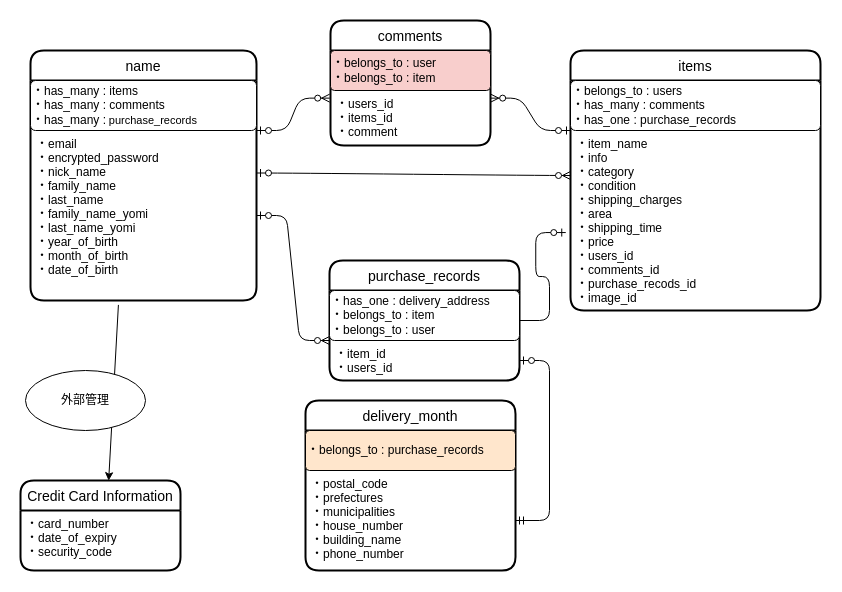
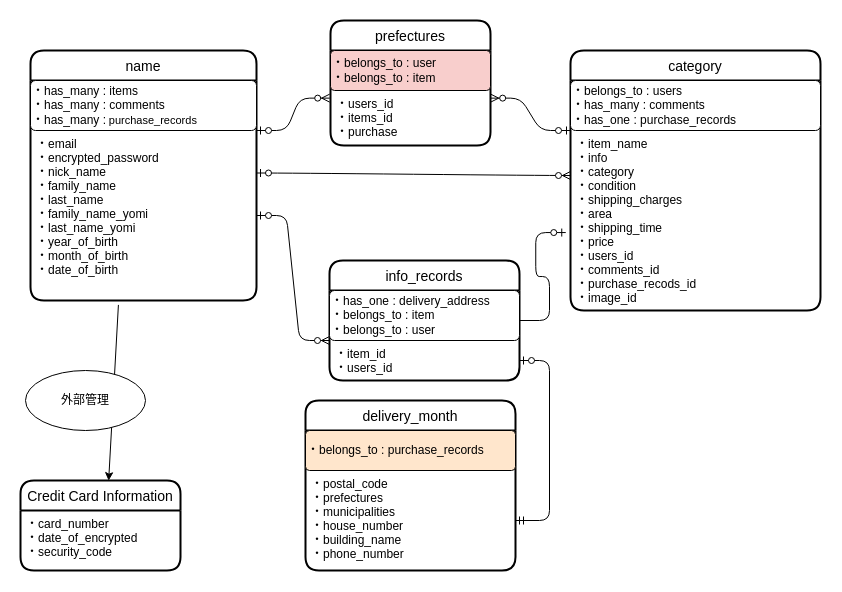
(410, 36) -> (410, 36)
(695, 66) -> (695, 66)
(367, 104) -> (367, 104)
(424, 276) -> (424, 276)
(69, 524) -> (69, 524)
